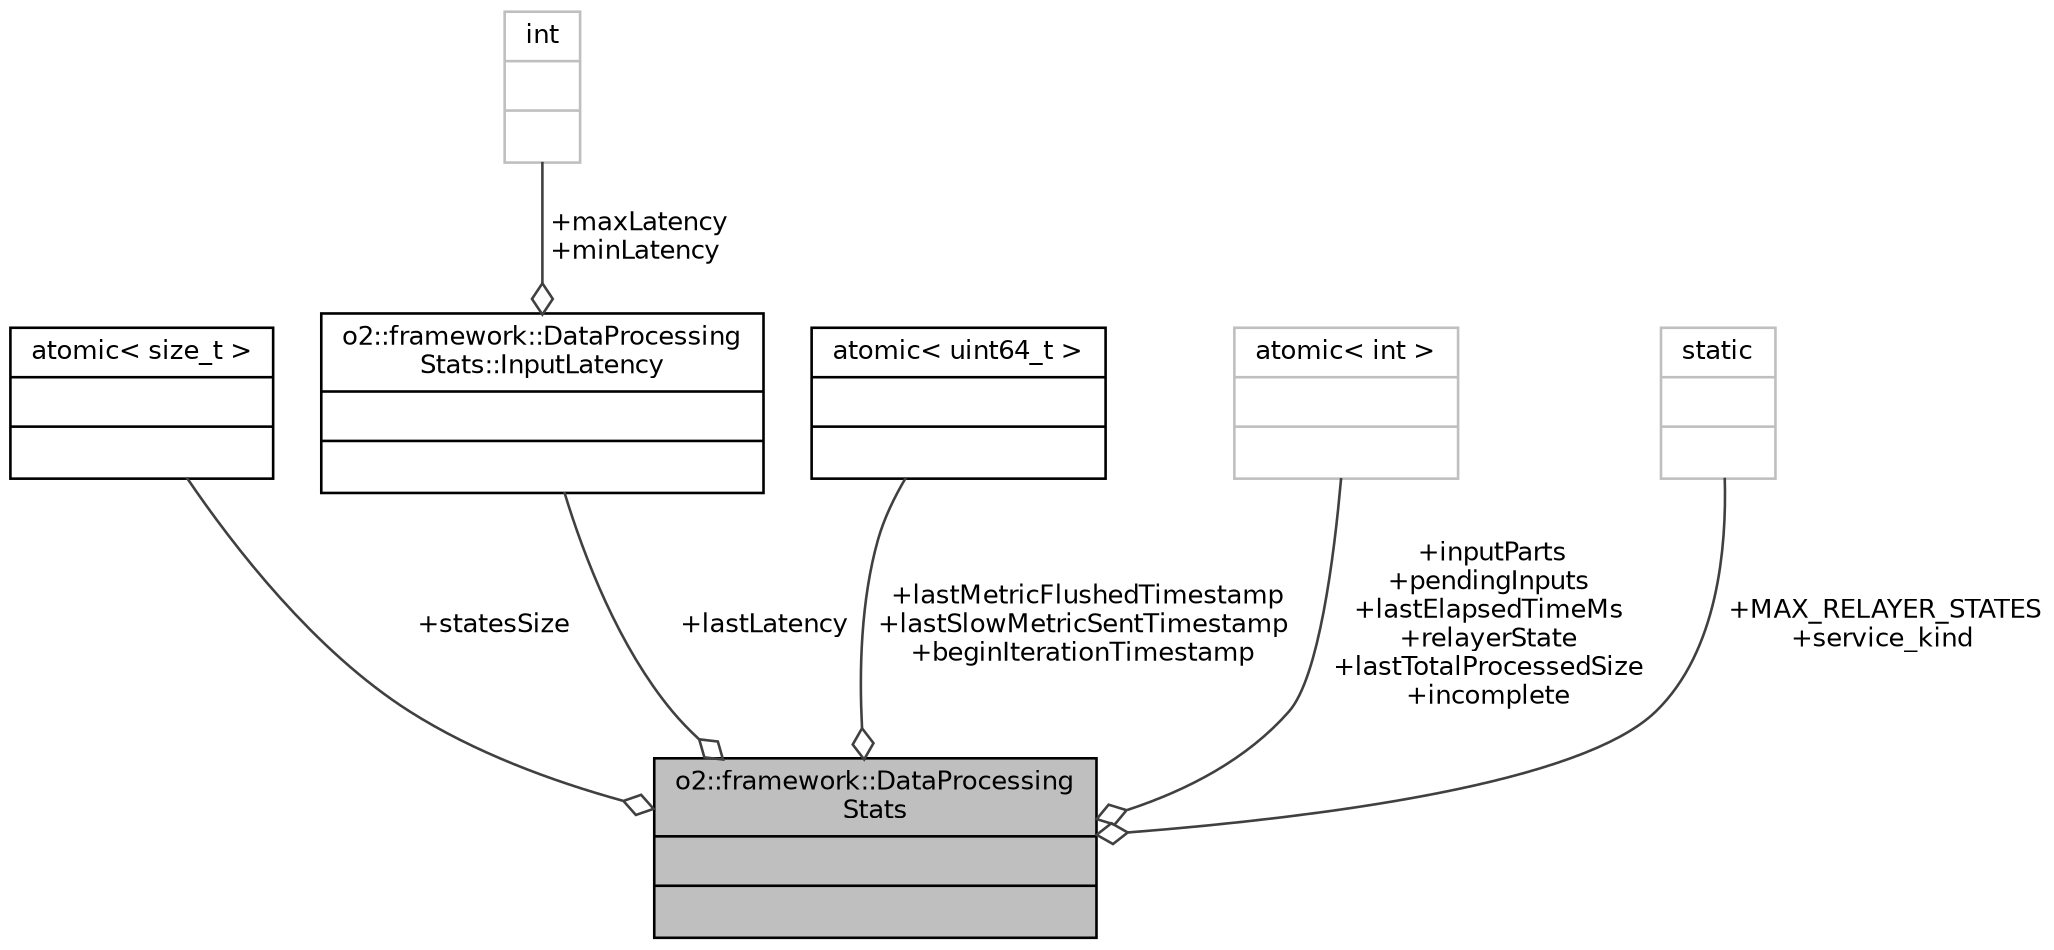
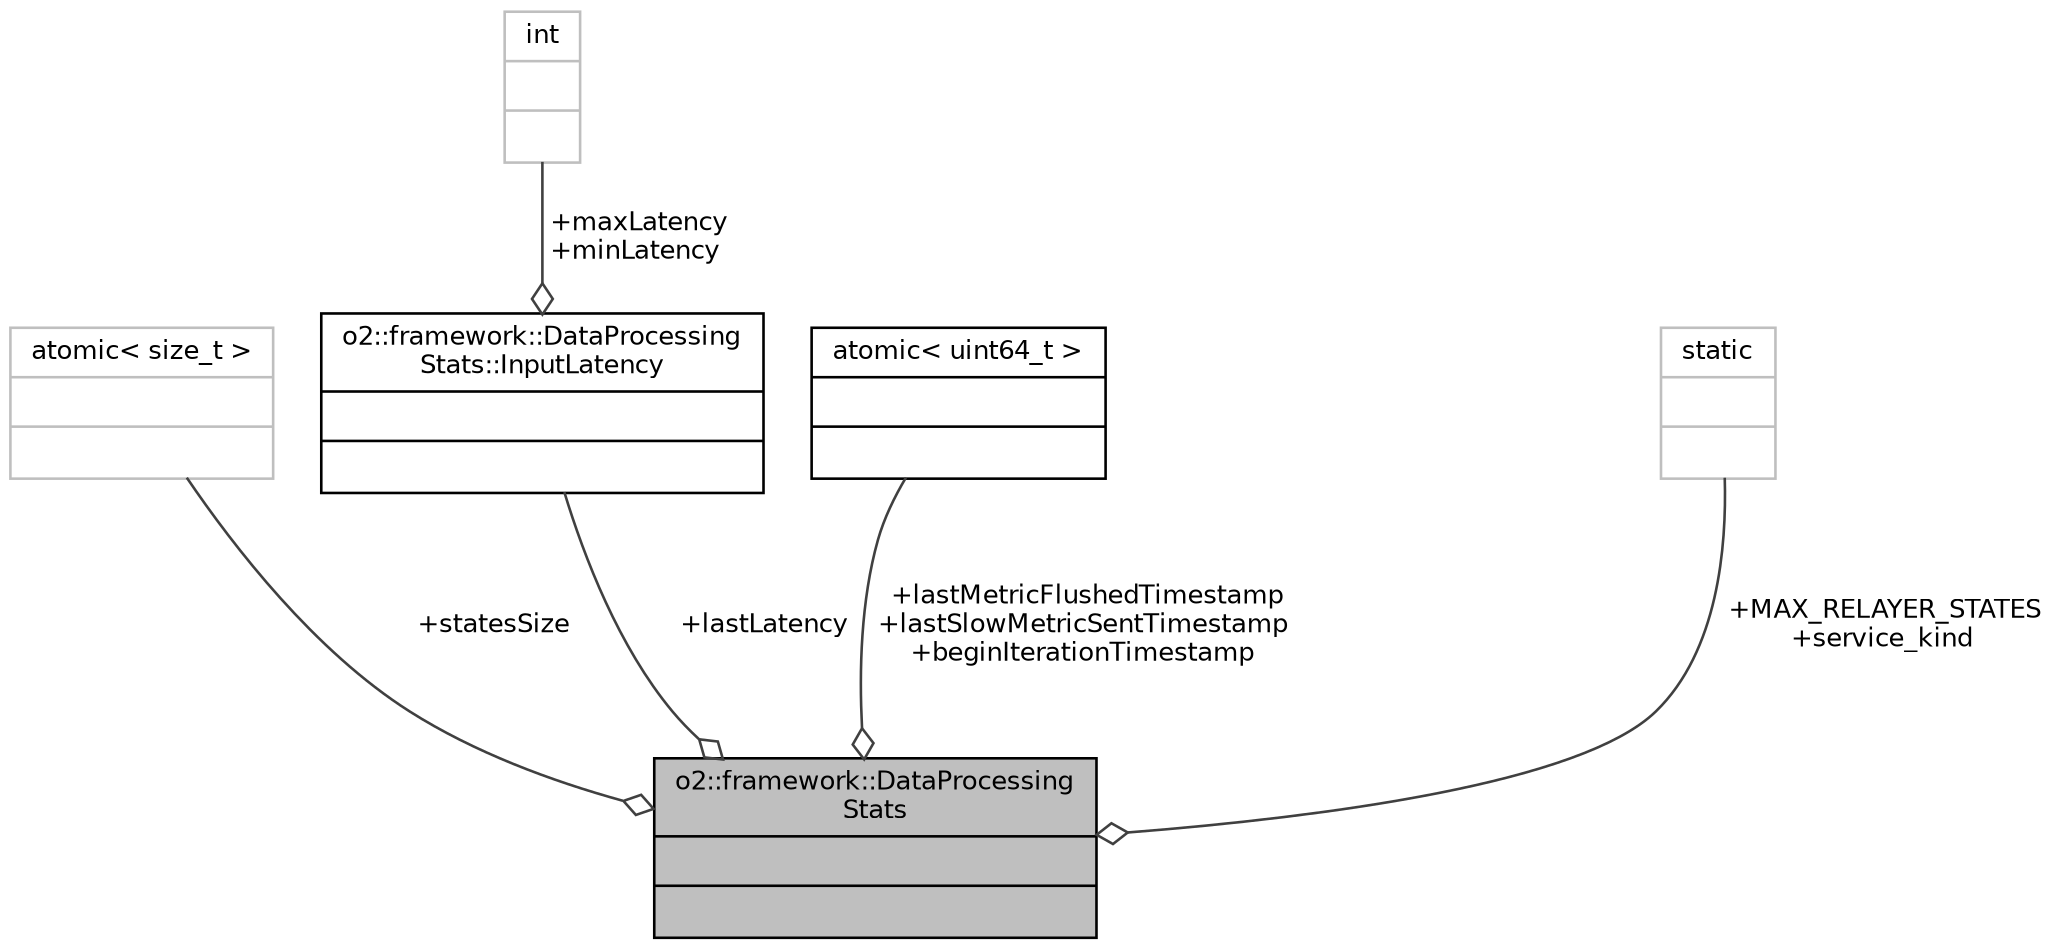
(142, 403) -> (142, 403)
(1346, 403) -> none
